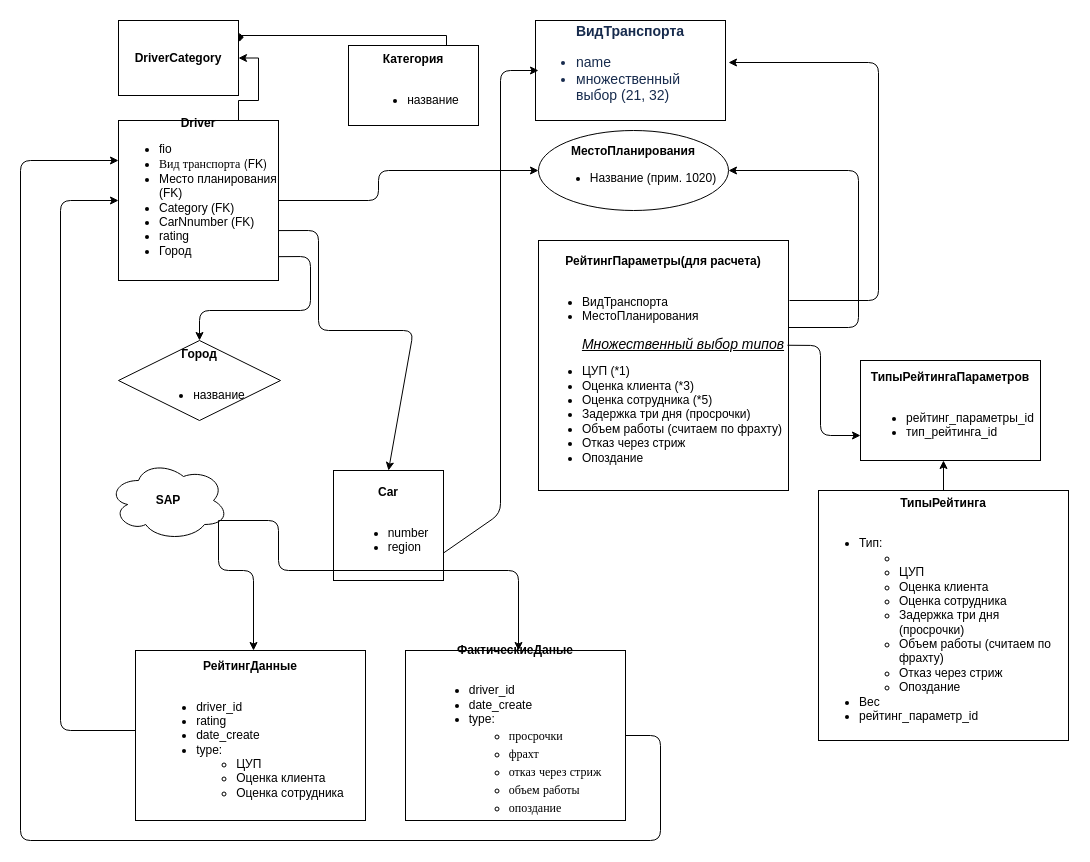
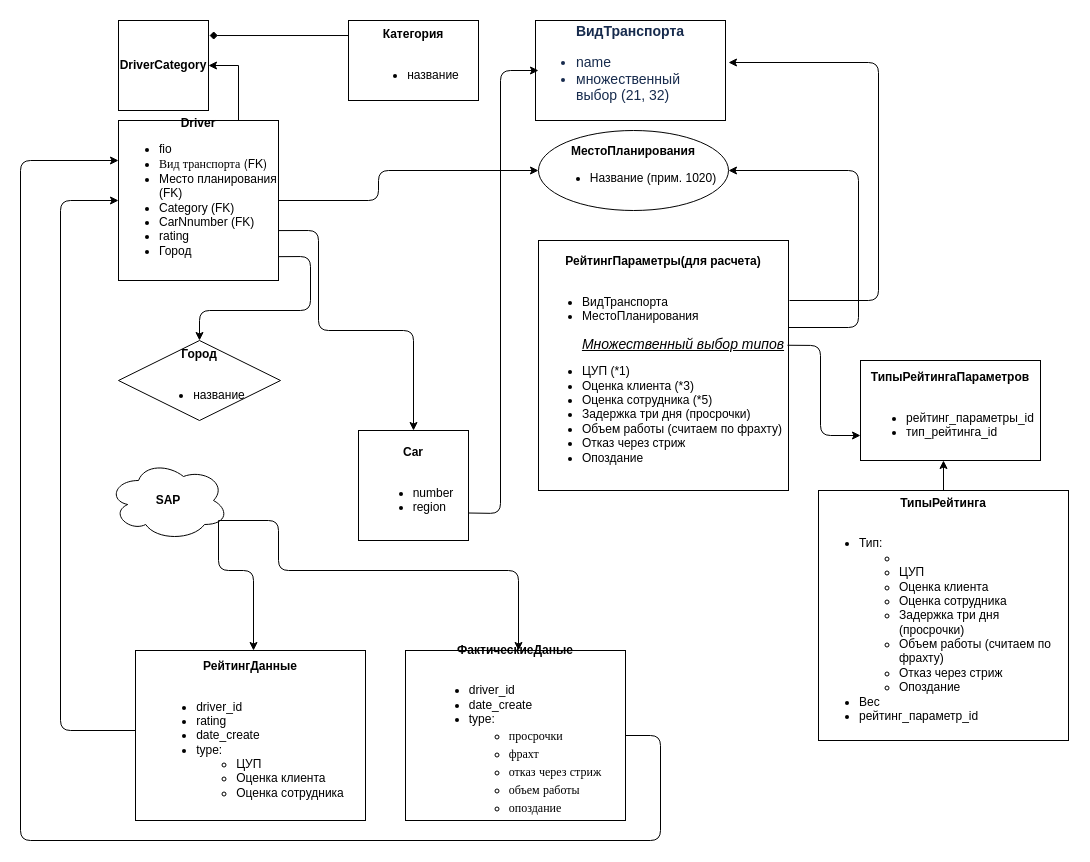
(179, 58) -> (164, 66)
(414, 86) -> (414, 61)
(389, 526) -> (414, 486)
